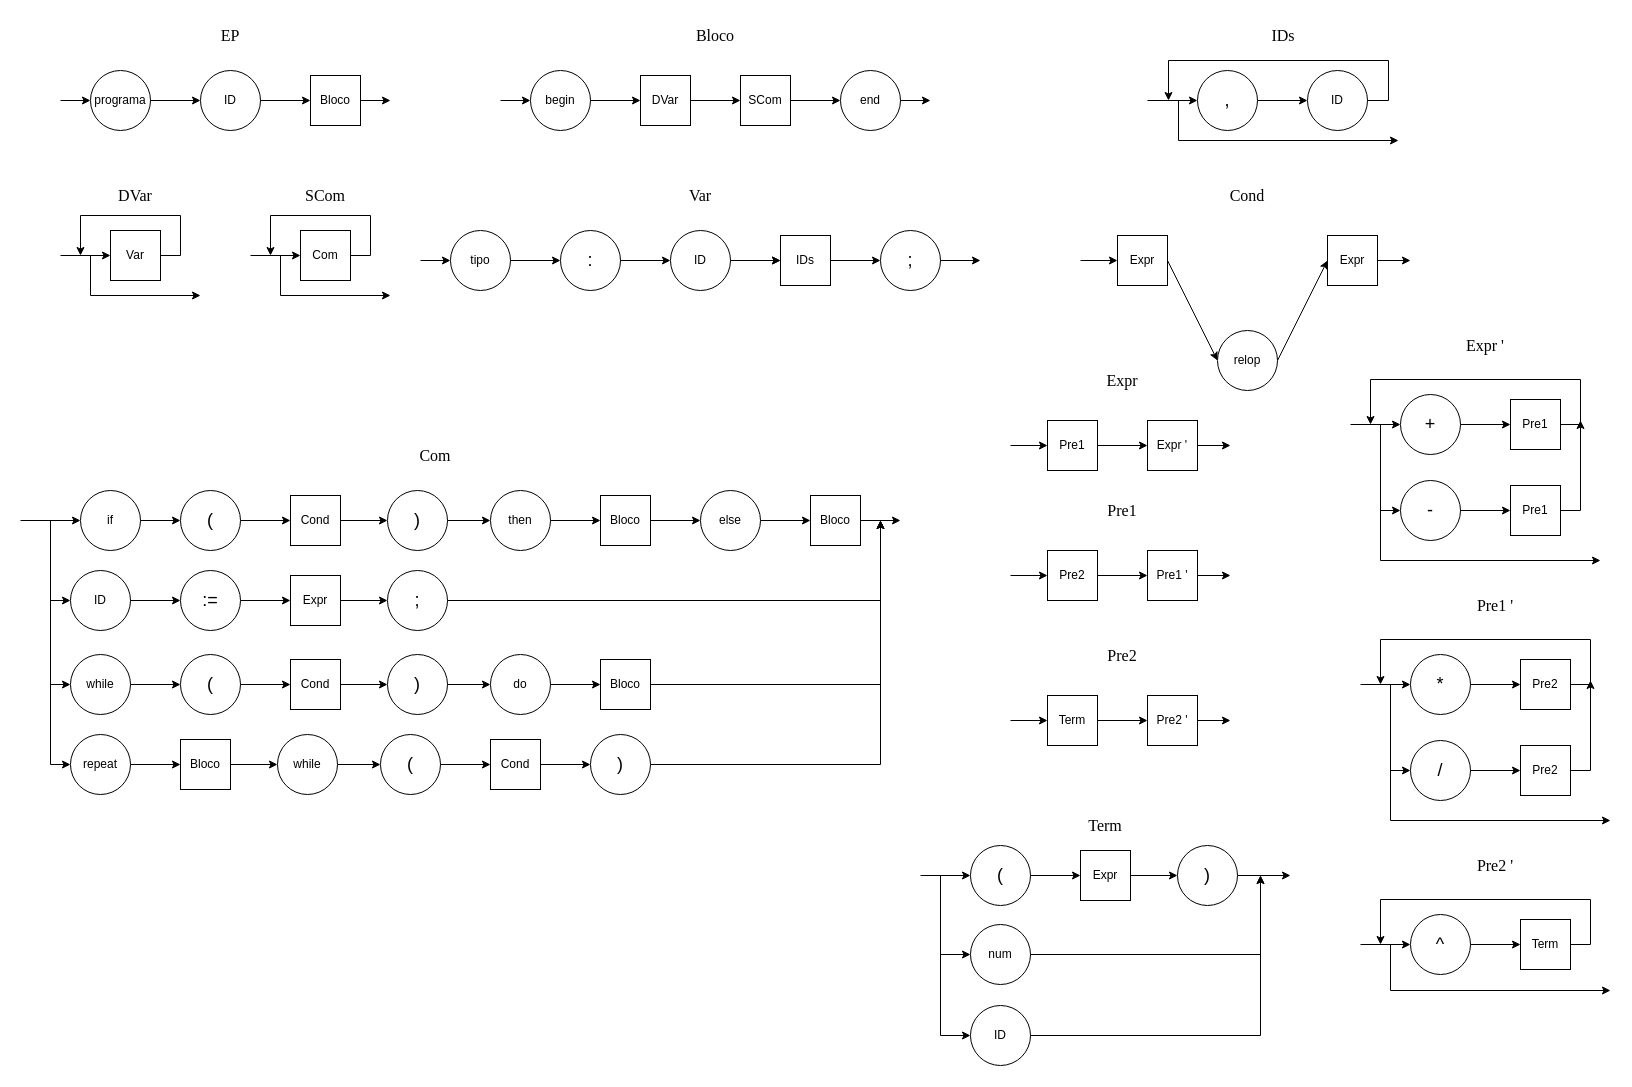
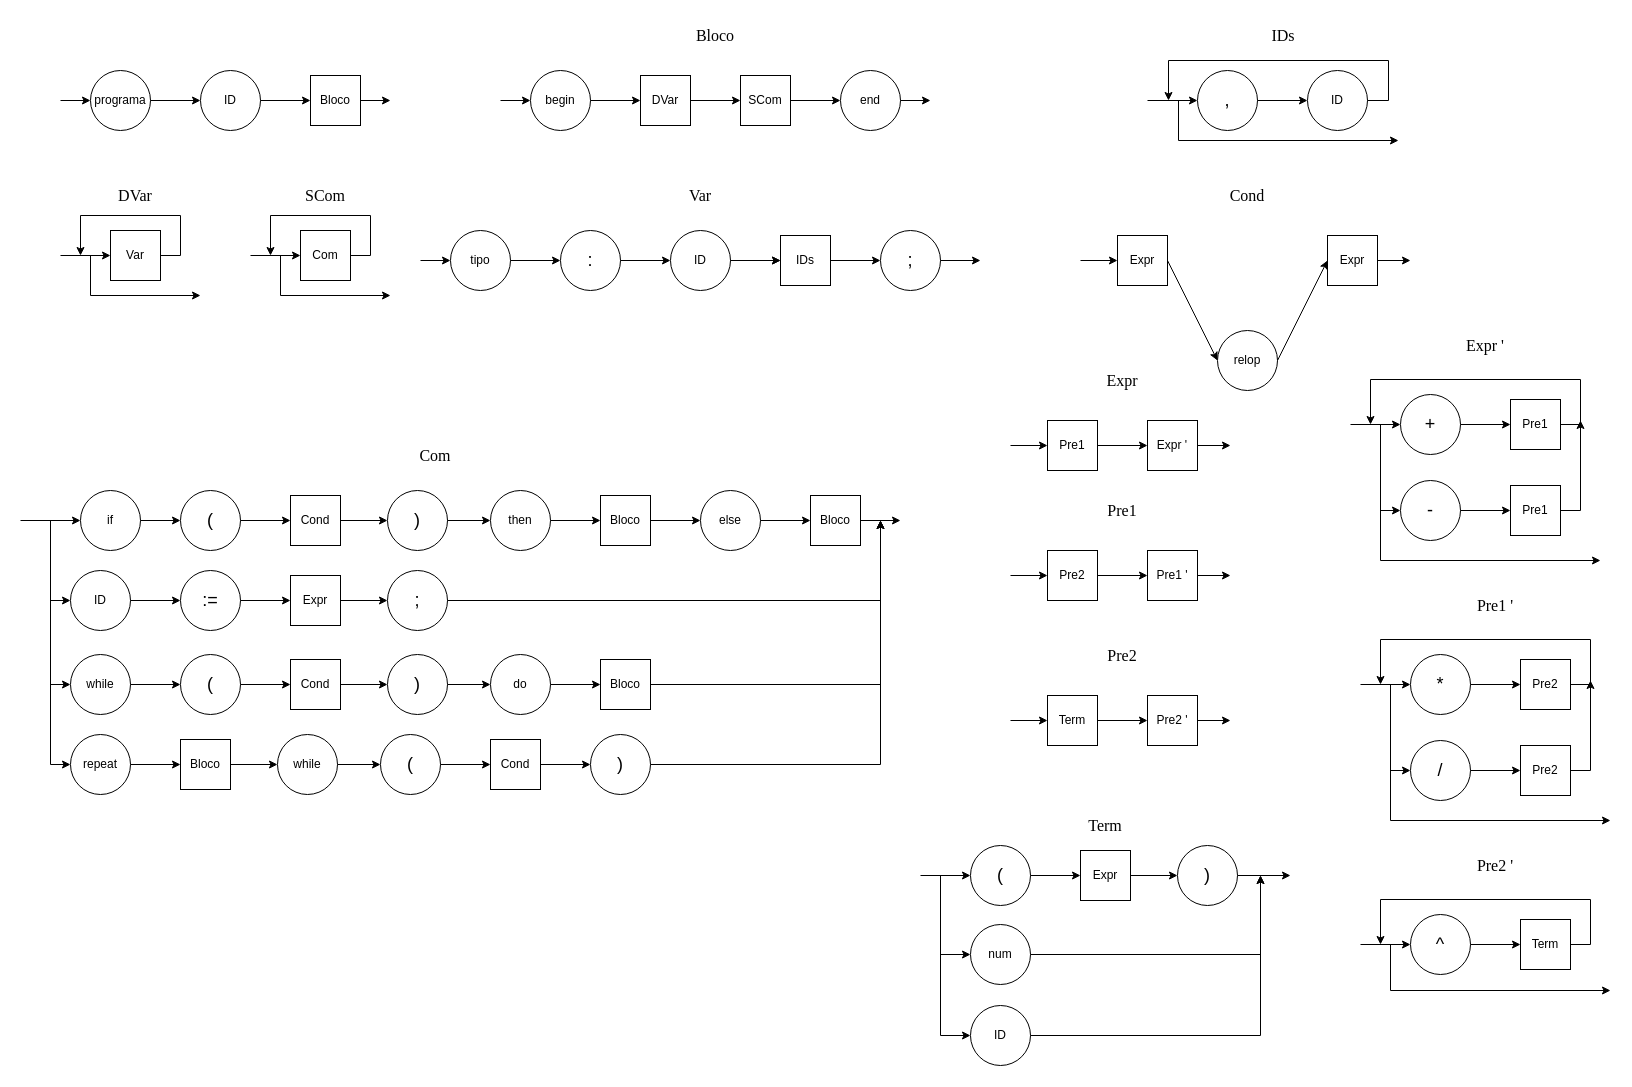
(231, 36) -> none
